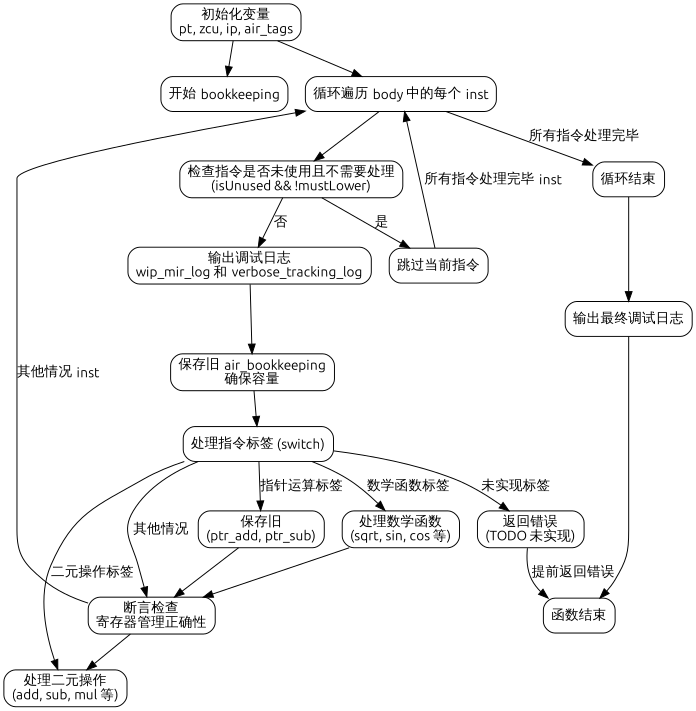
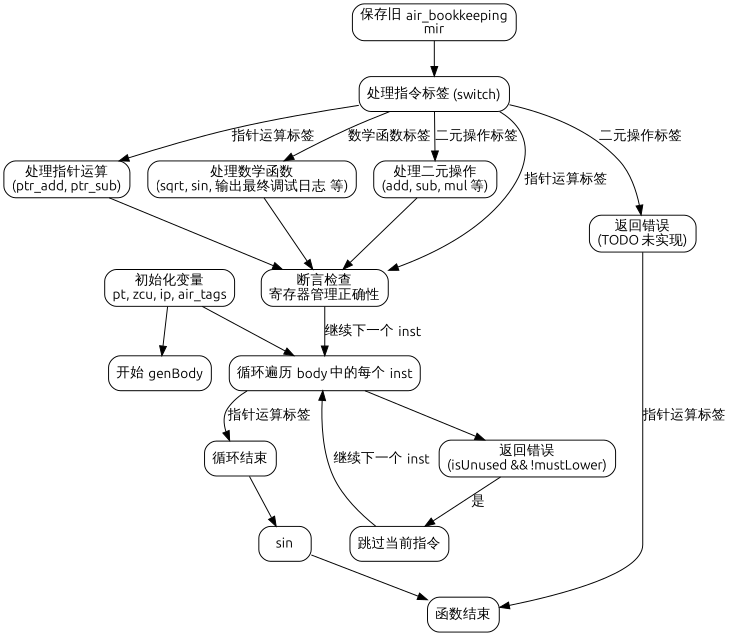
(224, 94) -> (160, 373)
(585, 136) -> (270, 415)
(291, 179) -> (527, 459)
(493, 179) -> (382, 459)
(250, 266) -> none
(629, 319) -> (285, 544)
(58, 372) -> (373, 331)
(253, 372) -> (434, 22)
(516, 486) -> (641, 136)
(161, 529) -> (566, 179)
(261, 529) -> (67, 179)
(401, 529) -> (252, 179)
(573, 572) -> (684, 415)
(113, 649) -> (384, 230)
